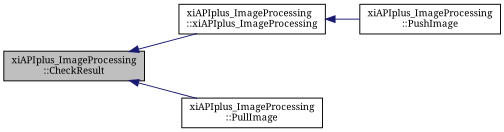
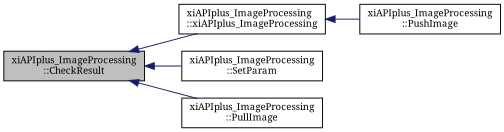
none -> (252, 66)
